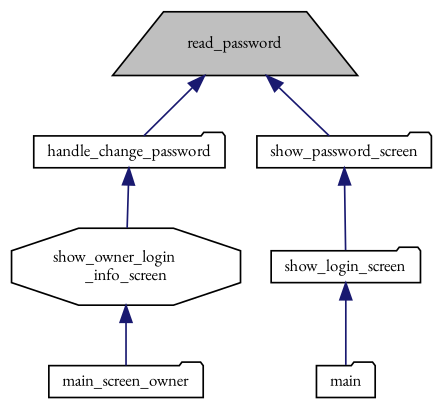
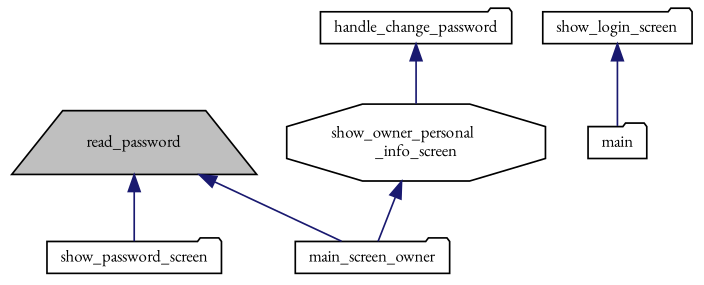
(168, 112) -> (278, 212)
(345, 217) -> none
(126, 267) -> (416, 143)
